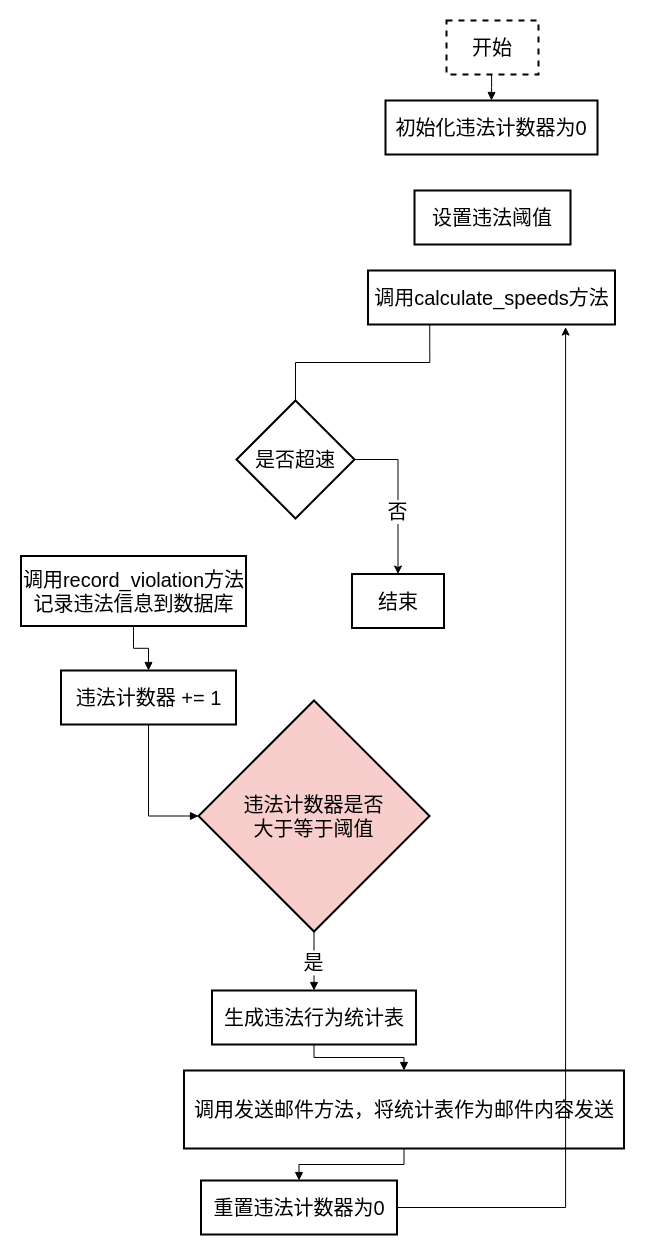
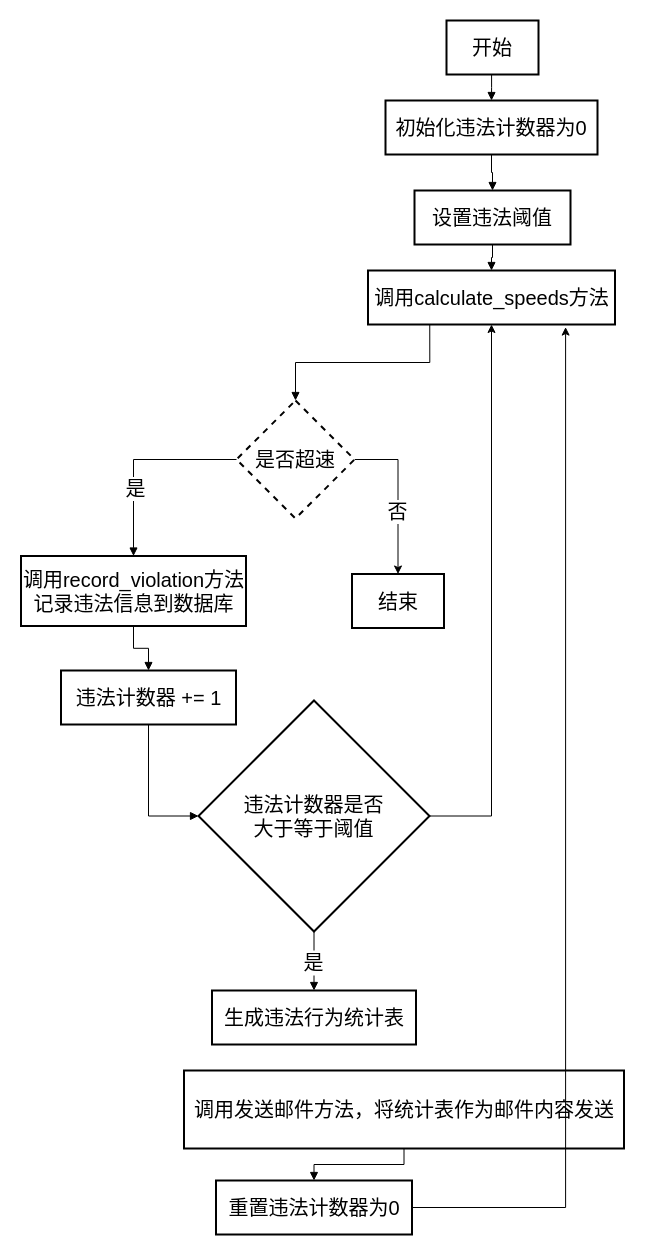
(493, 48) -> (493, 48)
none -> (492, 169)
none -> (493, 254)
(296, 395) -> (296, 391)
none -> (142, 460)
(296, 460) -> (296, 460)
none -> (492, 605)
(314, 816) -> (314, 816)
(354, 1058) -> none
(299, 1208) -> (314, 1208)
